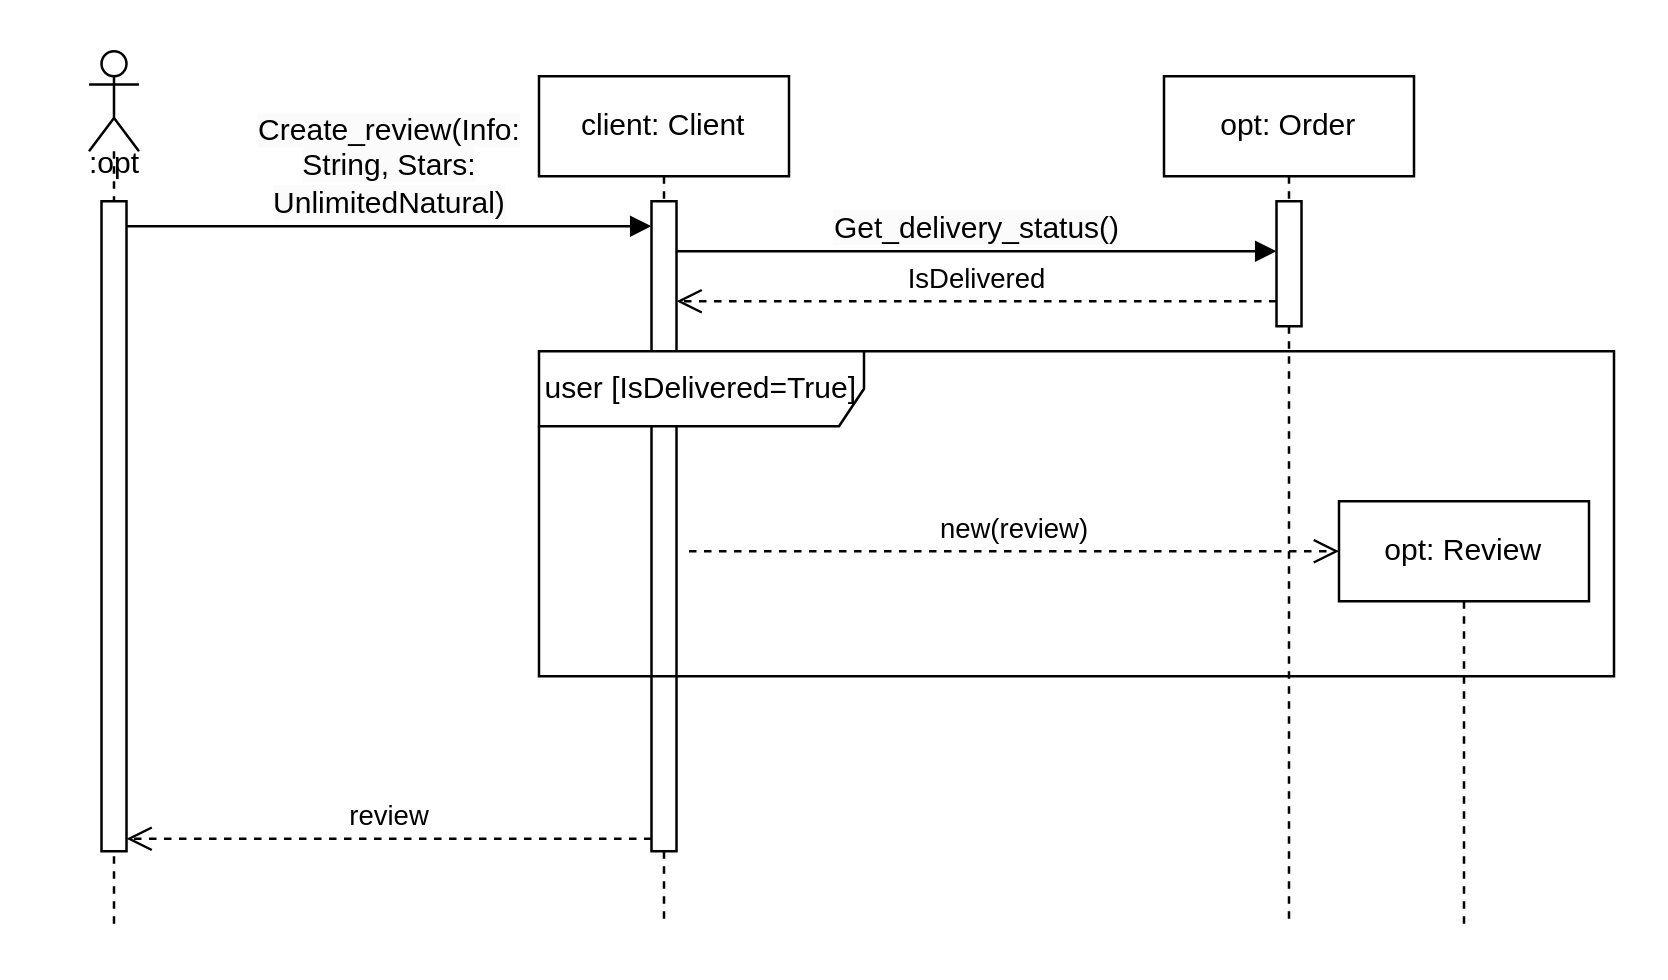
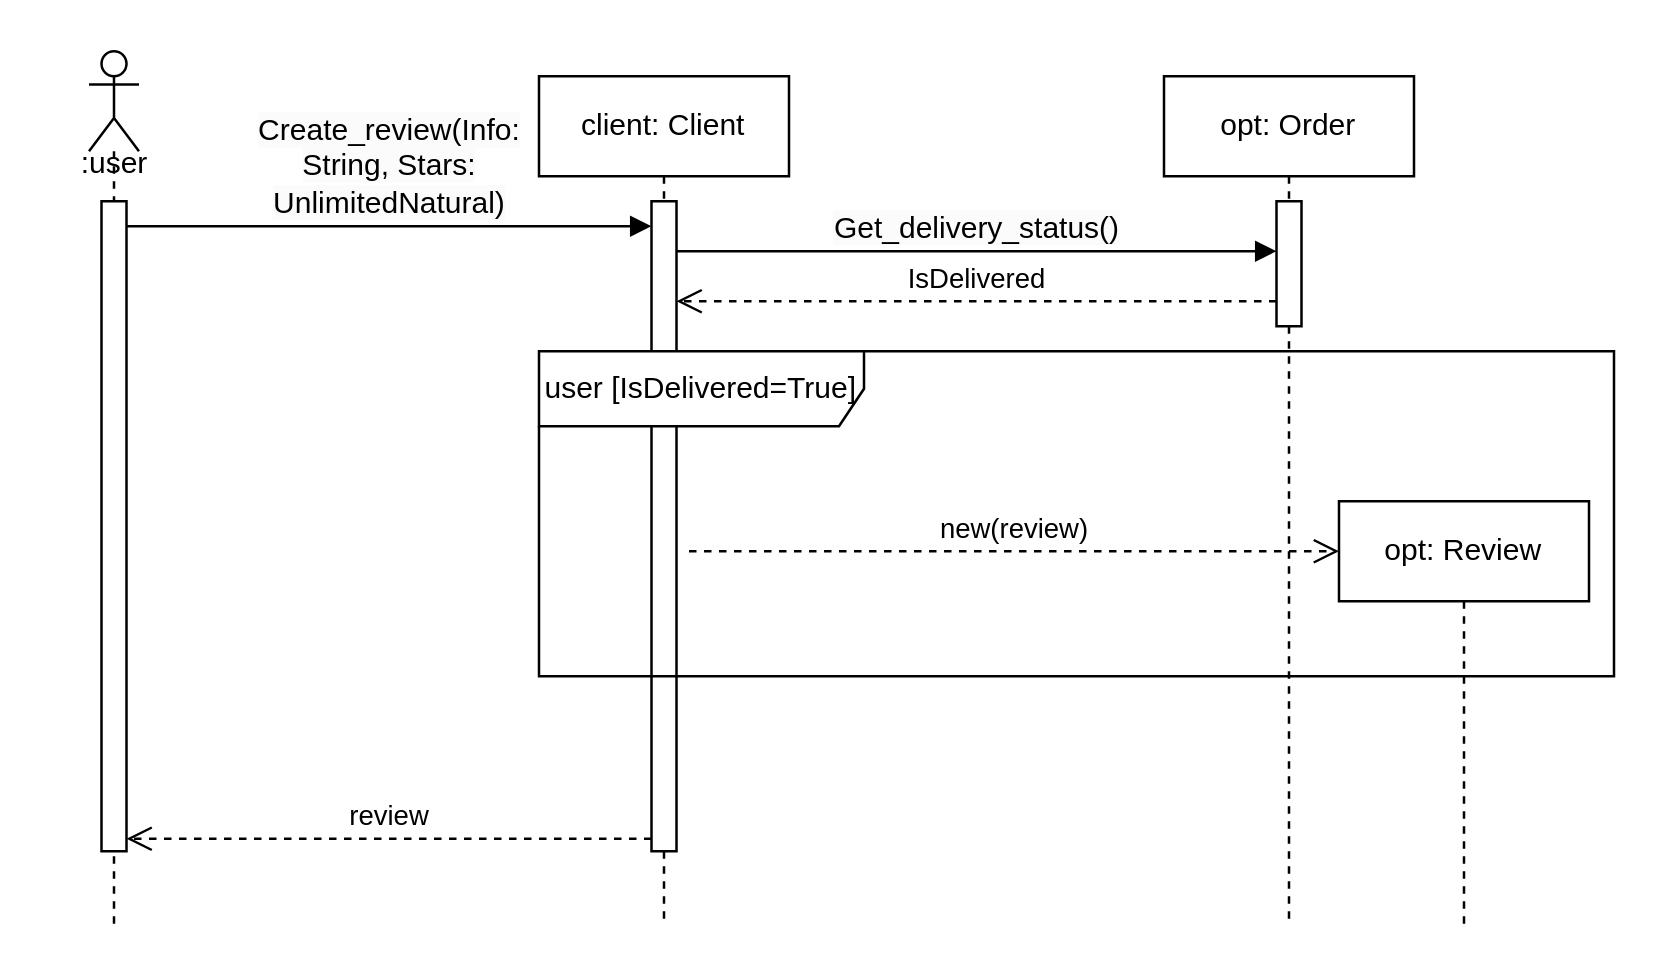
(115, 164) -> (115, 164)
